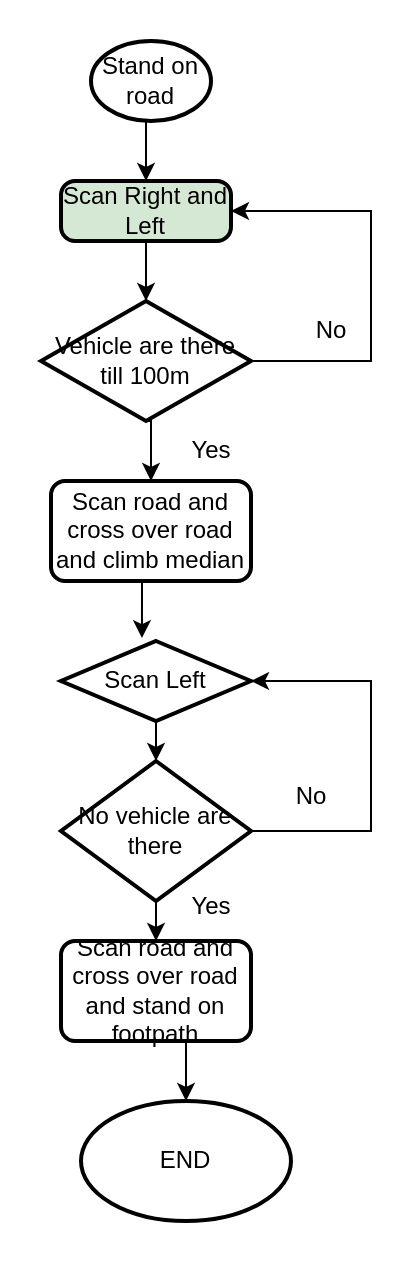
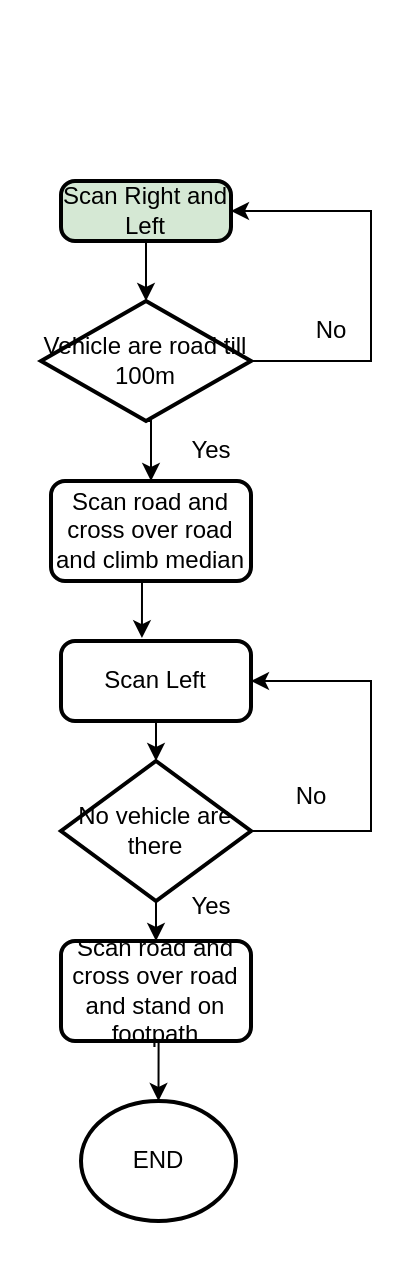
(151, 81) -> none
(146, 142) -> none
(146, 361) -> (146, 361)
(156, 681) -> (156, 681)
(186, 1161) -> (159, 1161)
